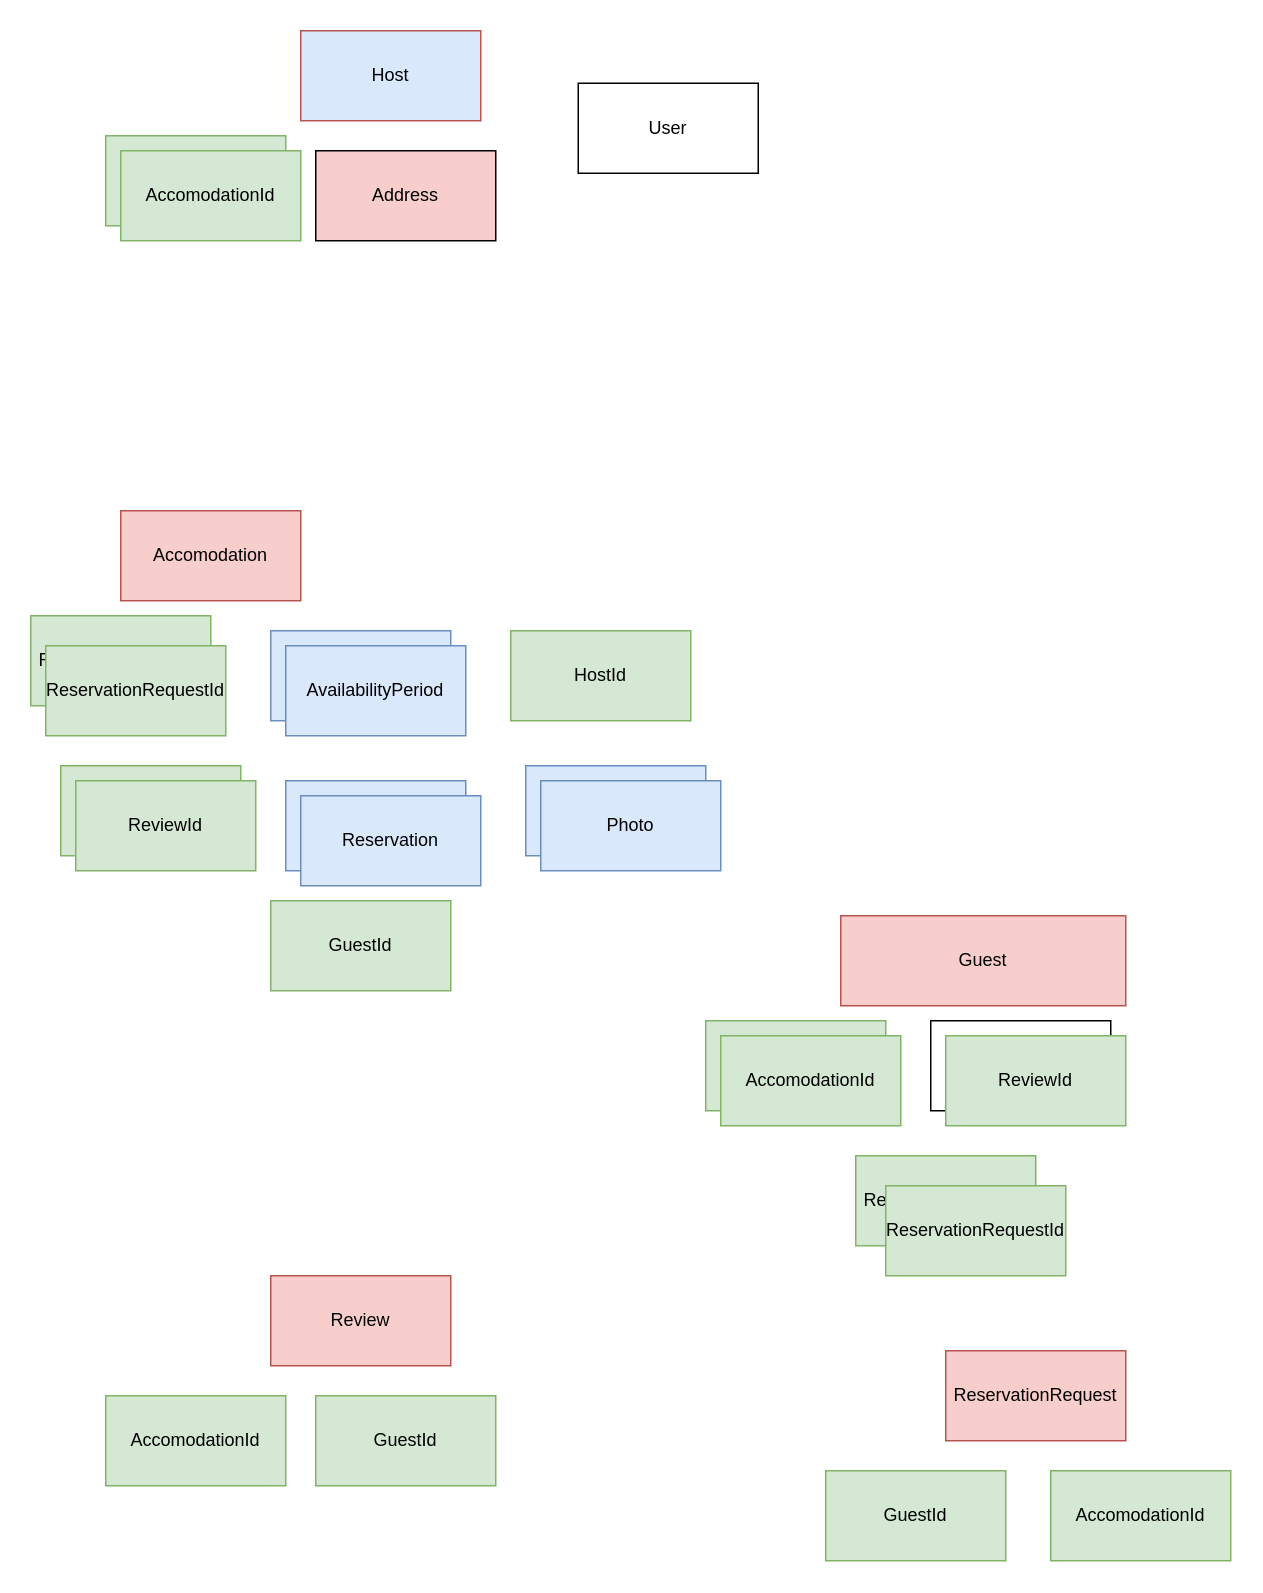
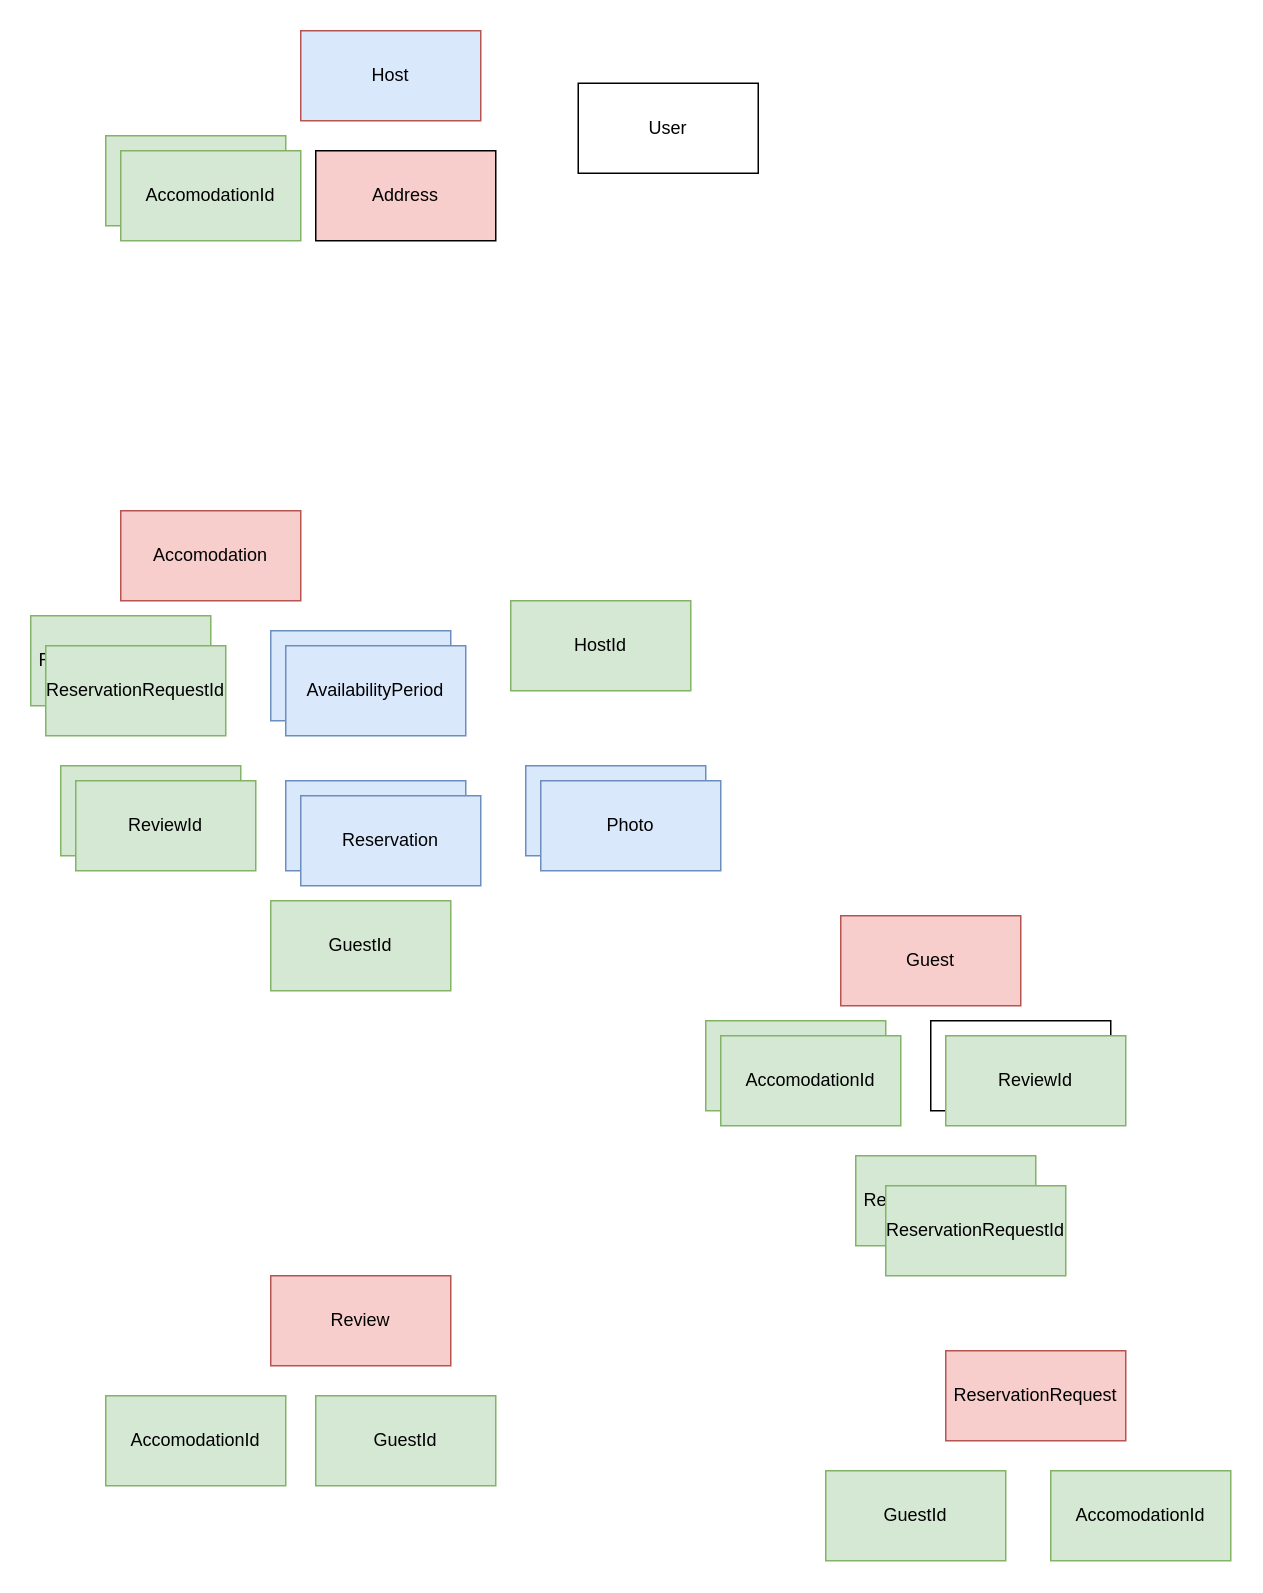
(601, 676) -> (601, 646)
(983, 961) -> (931, 961)
